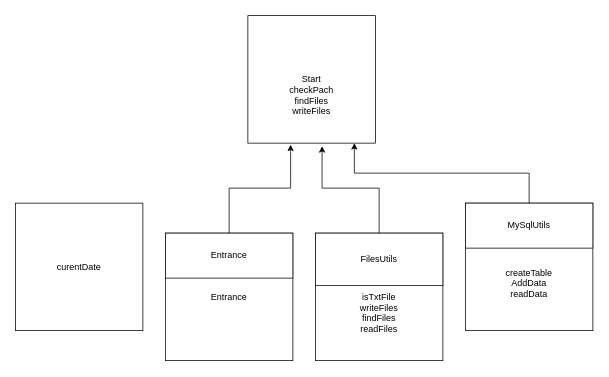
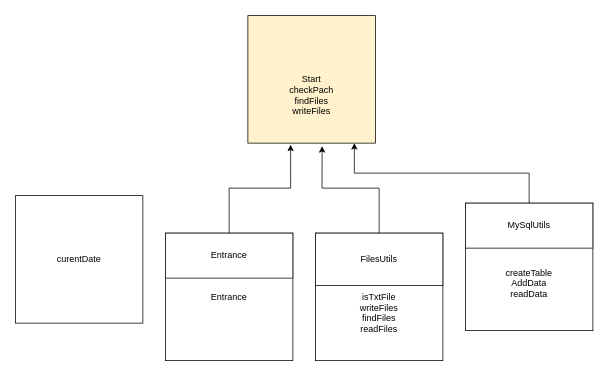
(312, 79) -> (312, 79)
(79, 267) -> (79, 259)
